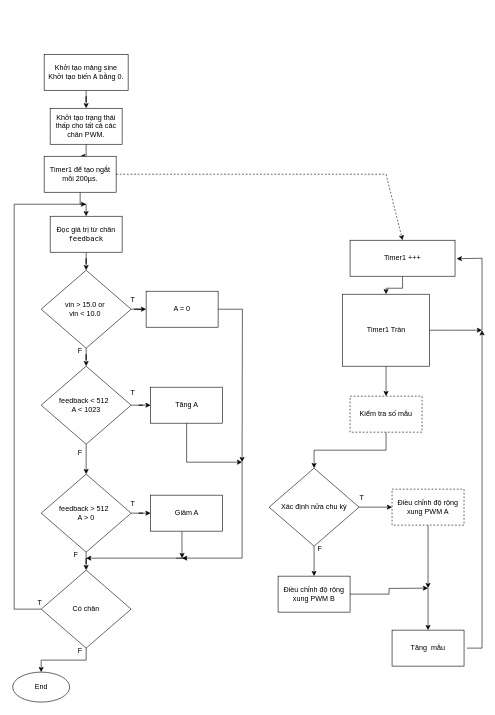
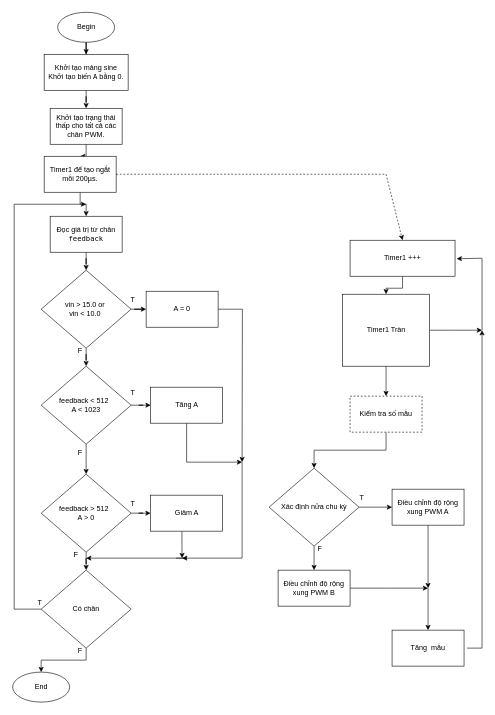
none -> (86, 27)
none -> (86, 50)
(428, 507) -> (428, 507)
(314, 594) -> (314, 588)
